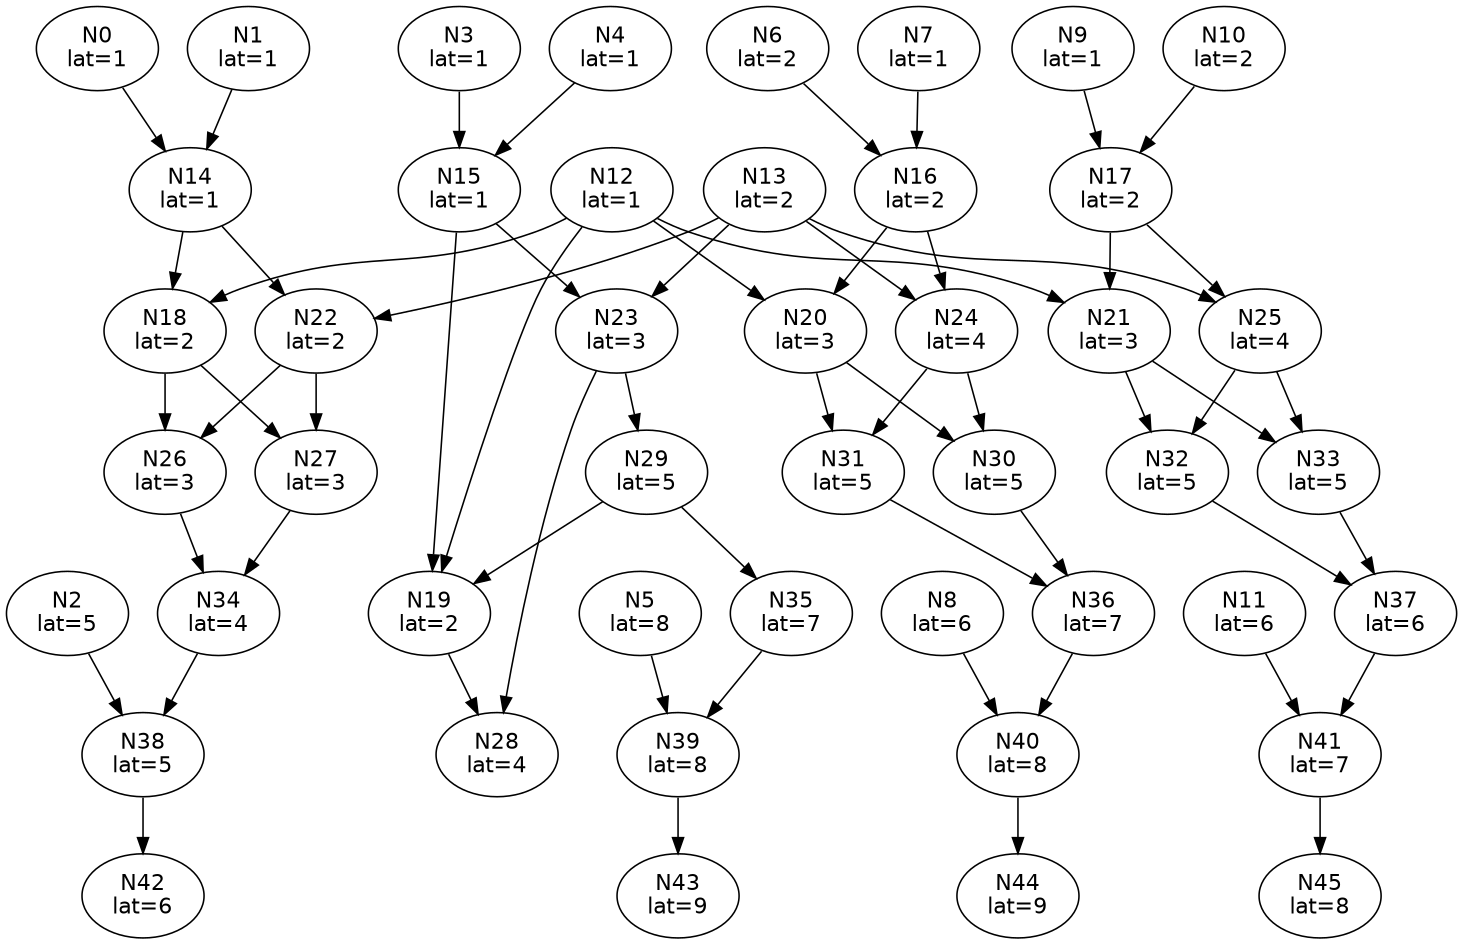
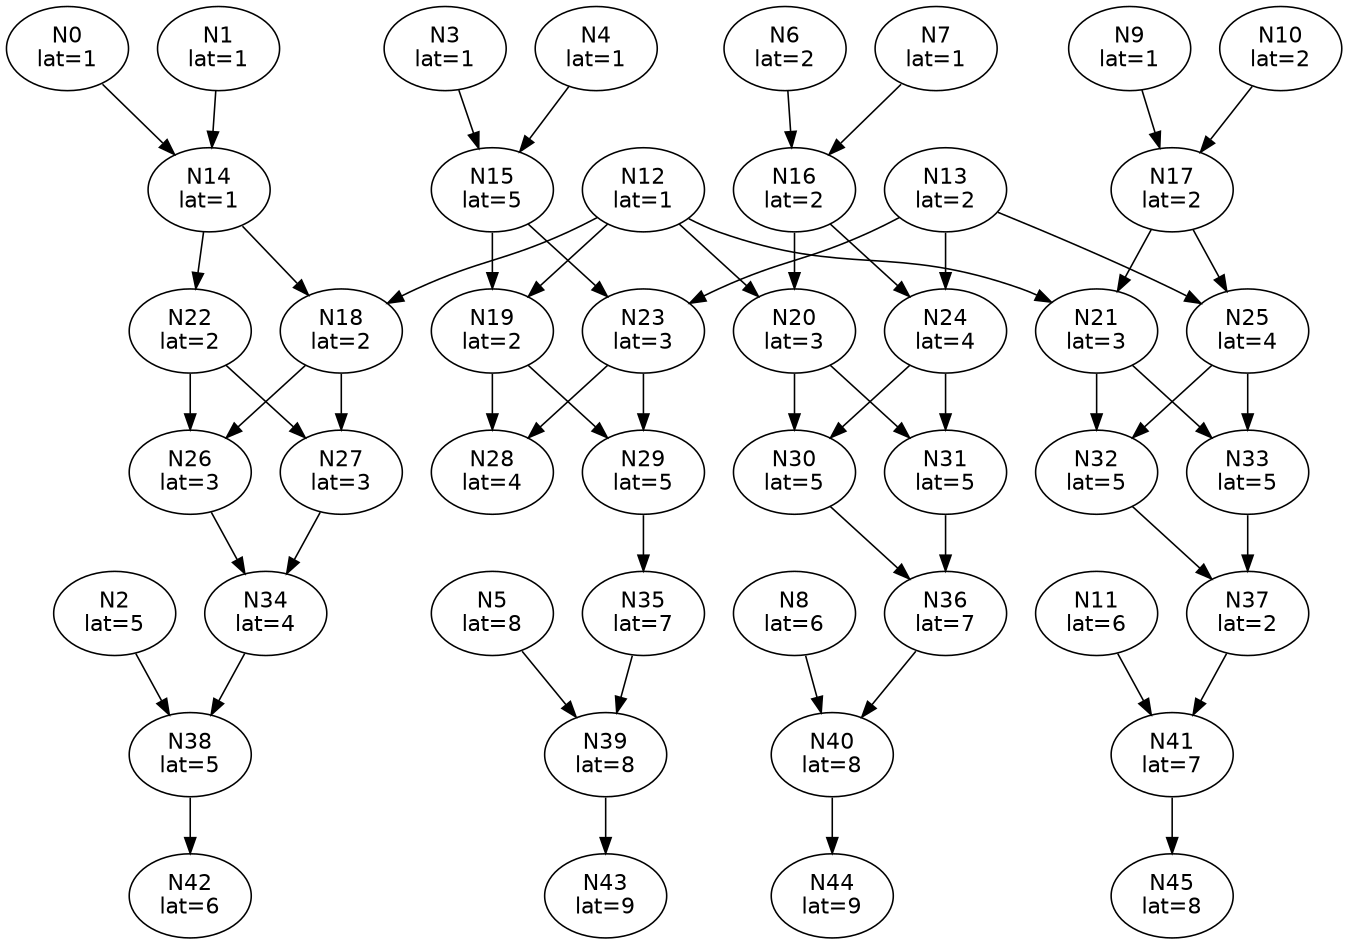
(459, 190) -> (492, 190)
(573, 270) -> none
(551, 535) -> (560, 395)
(1396, 613) -> (1248, 613)
